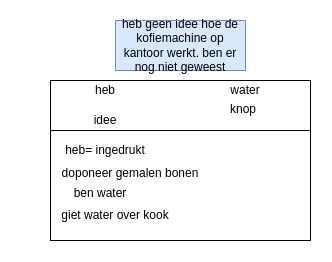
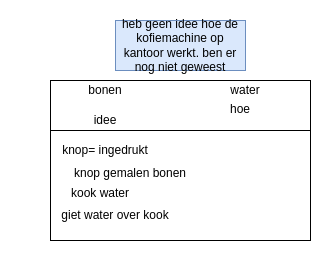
(106, 91) -> (106, 91)
(244, 110) -> (241, 110)
(106, 151) -> (106, 151)
(131, 174) -> (131, 174)
(101, 194) -> (101, 194)
